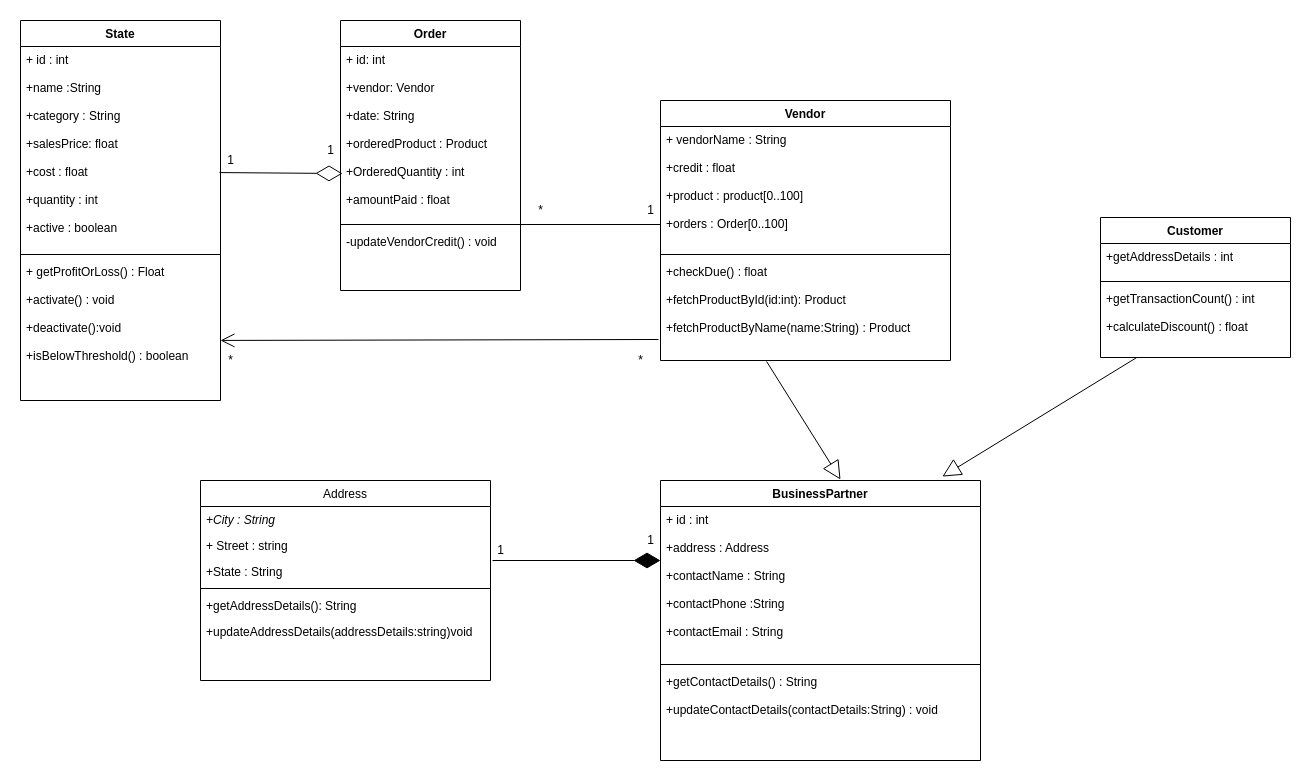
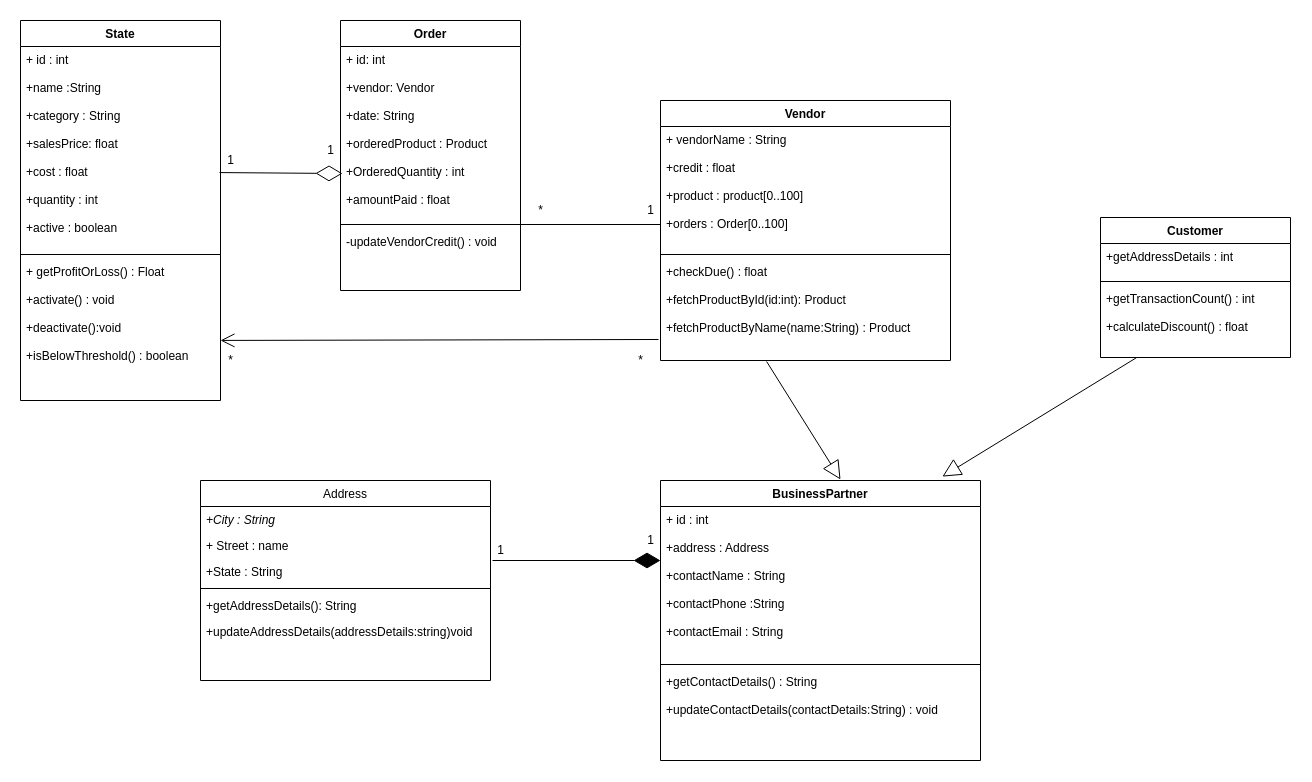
(255, 546) -> (250, 546)
